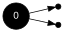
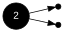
(16, 16) -> (16, 16)
